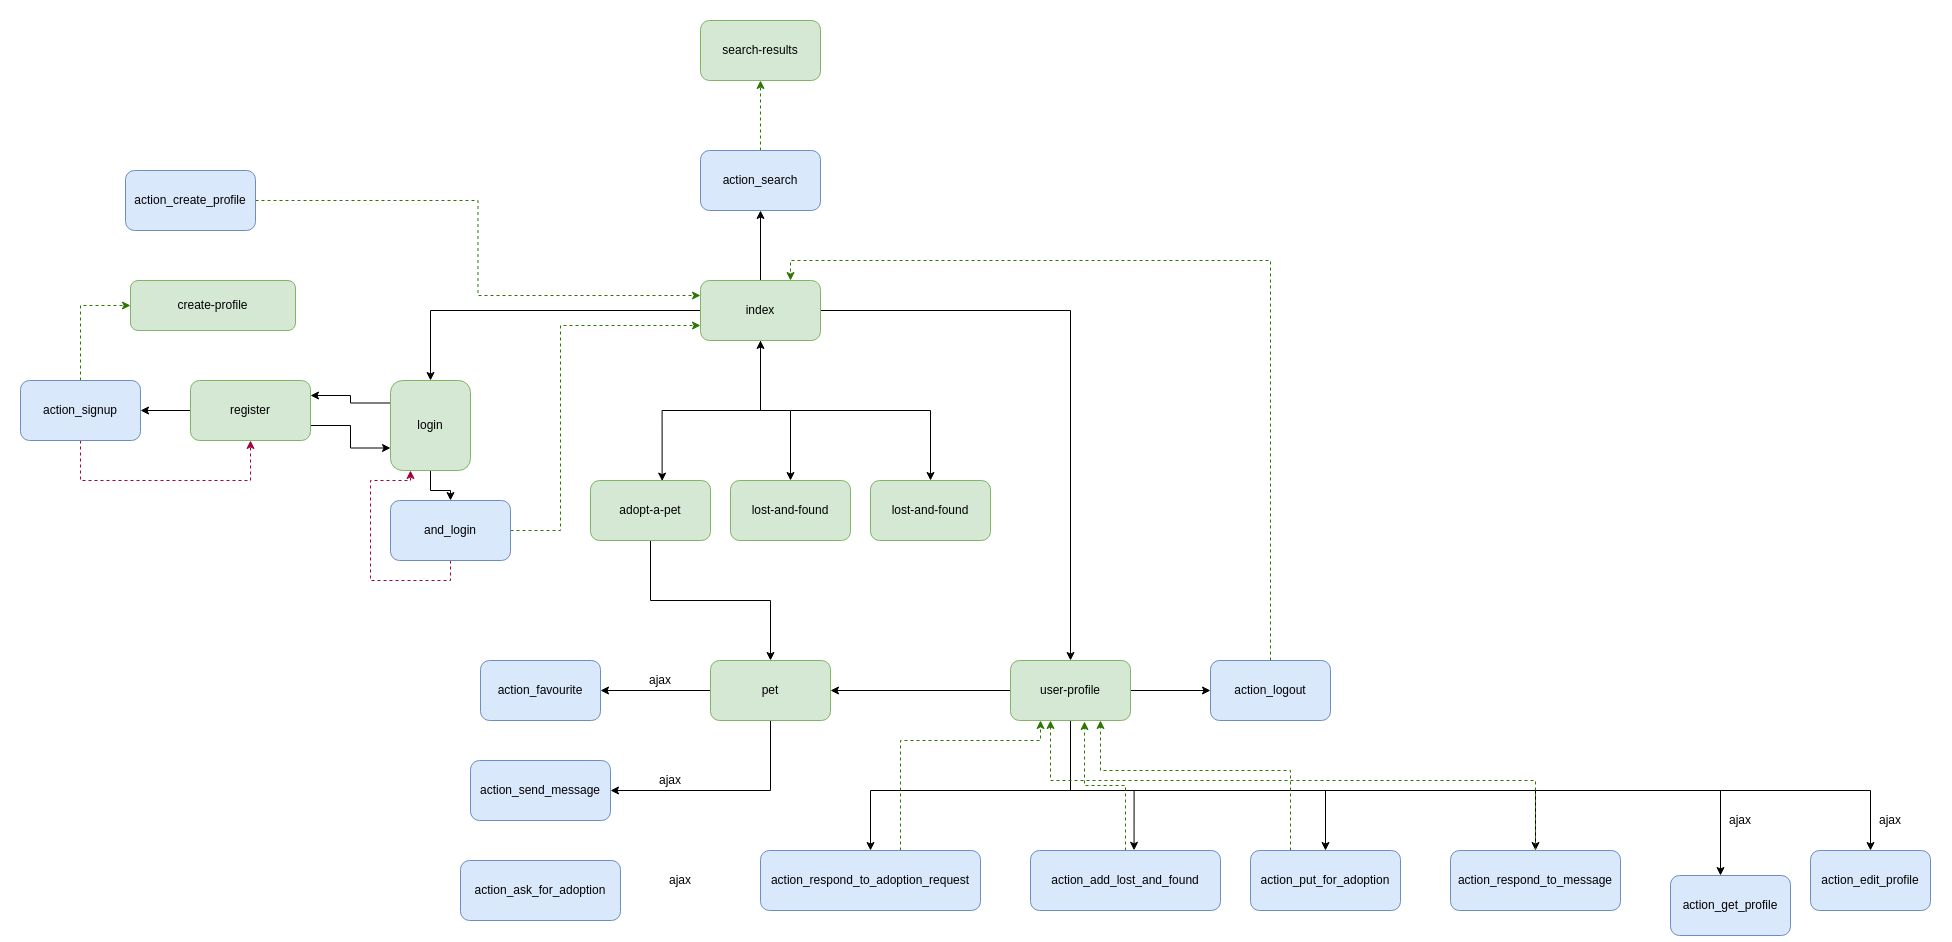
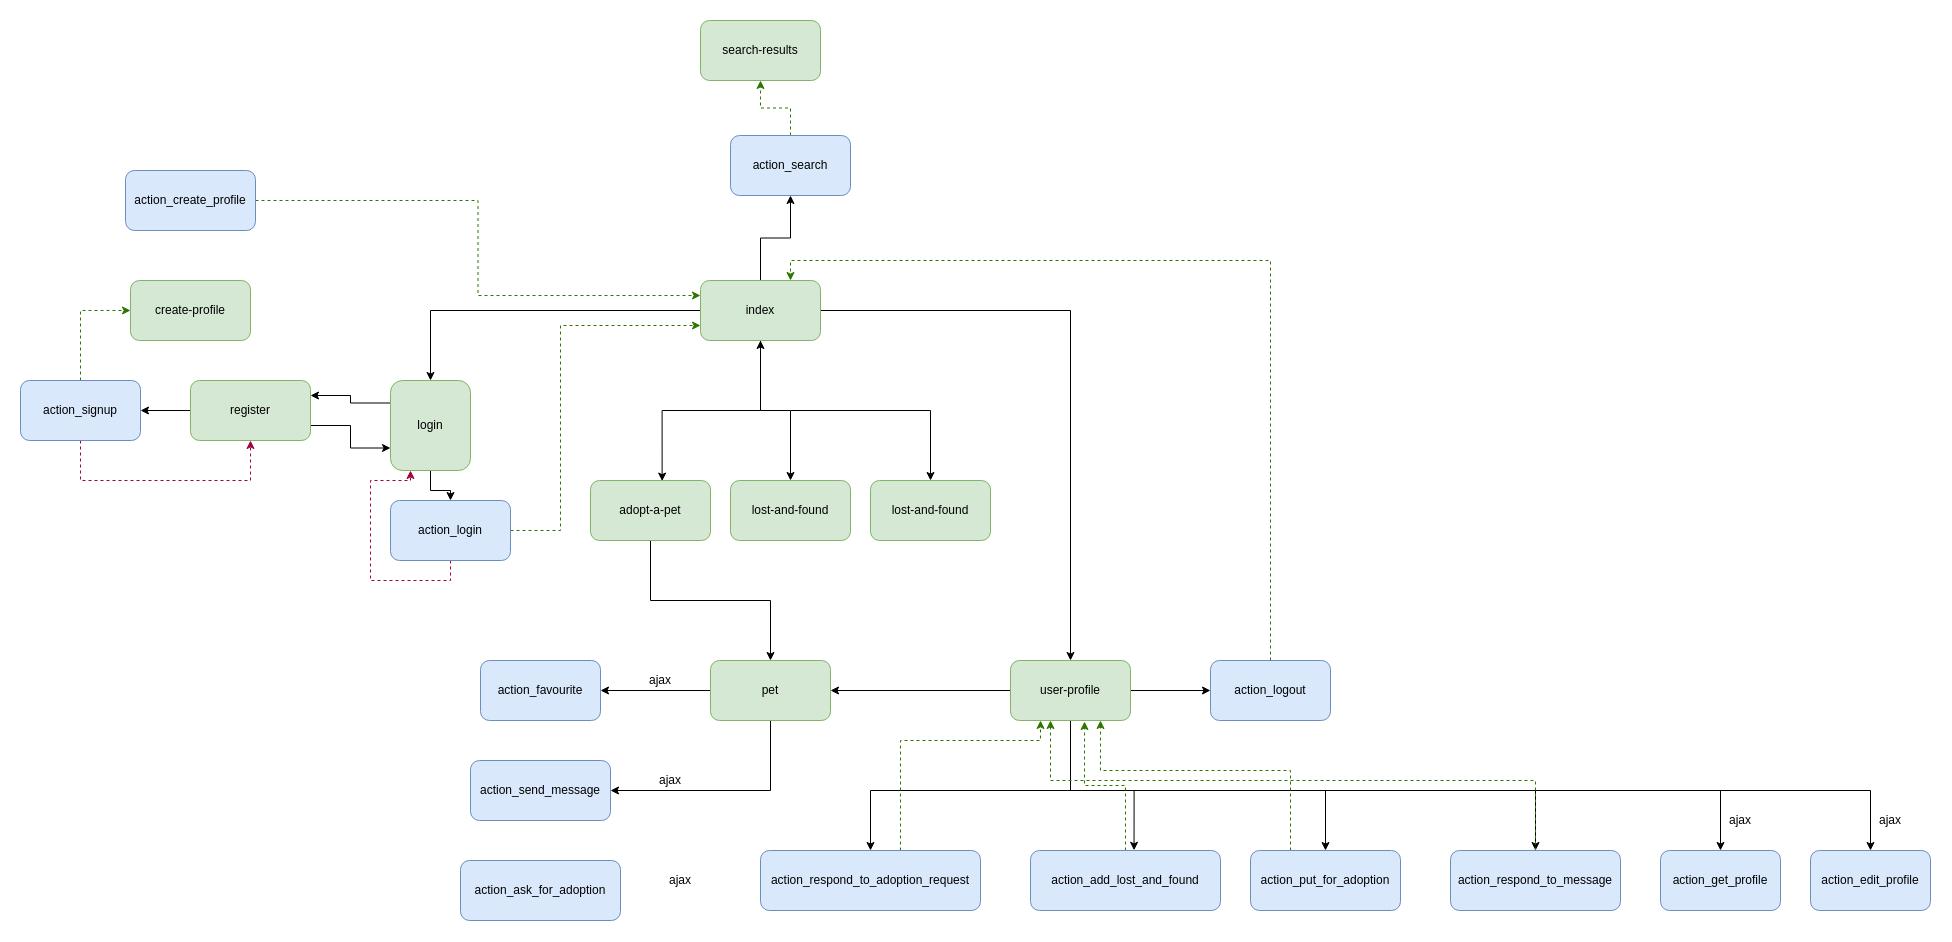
(761, 181) -> (791, 166)
(213, 306) -> (191, 311)
(451, 531) -> (451, 531)
(1731, 906) -> (1721, 881)
